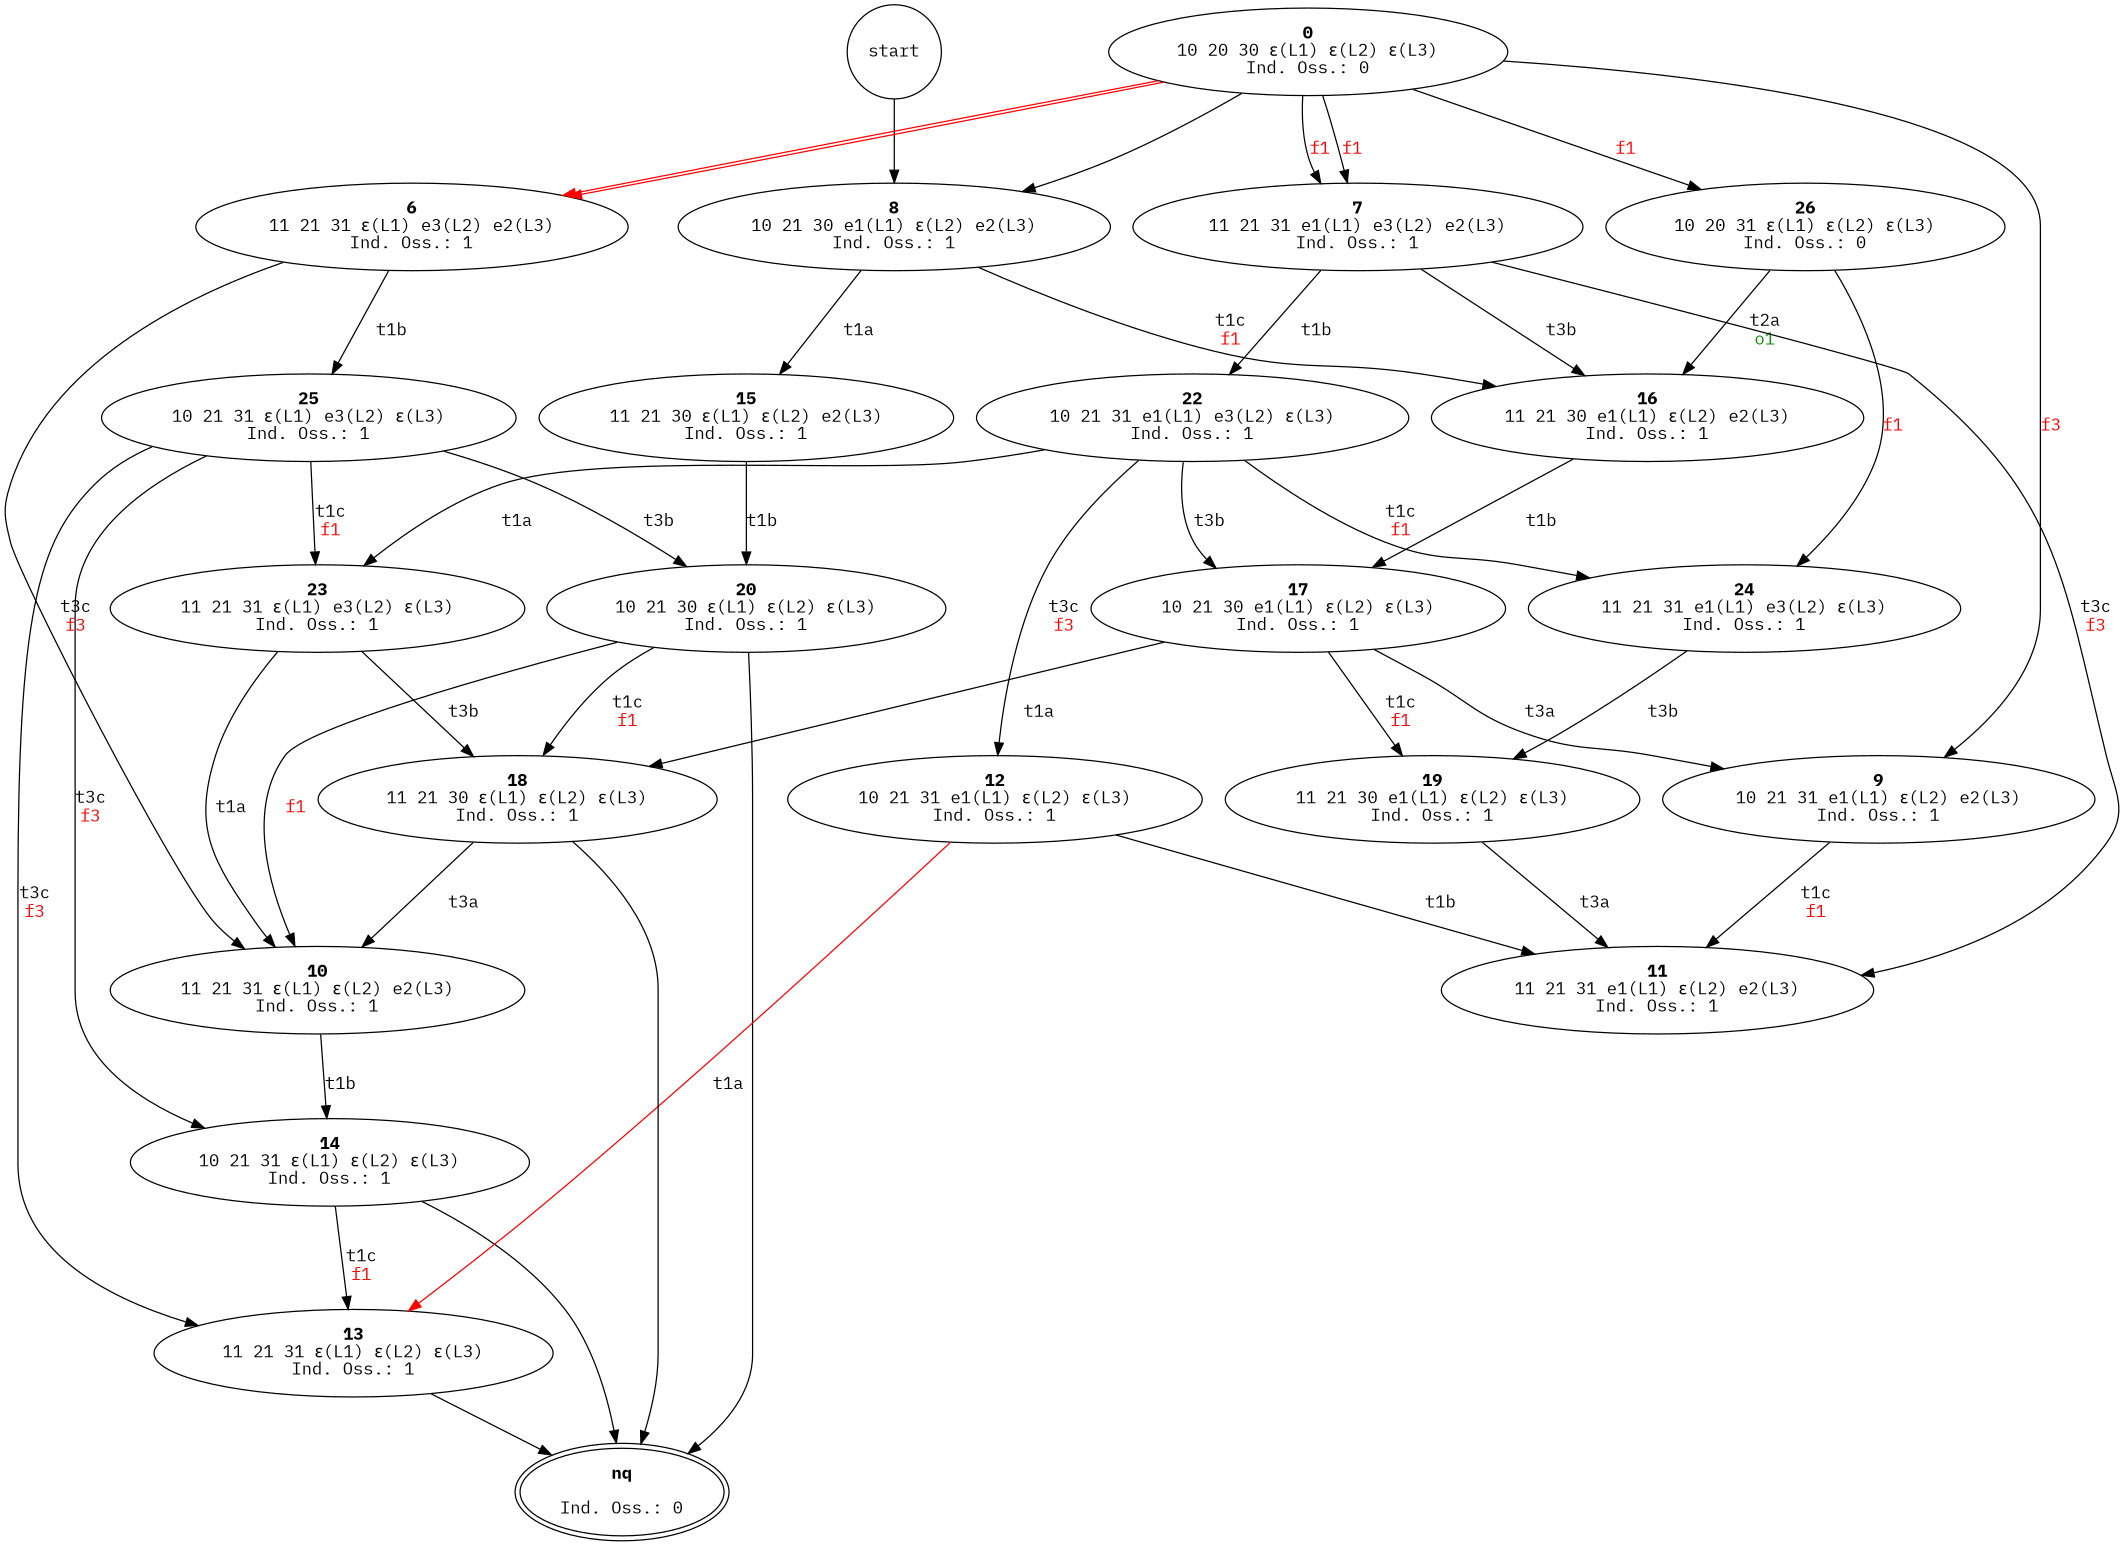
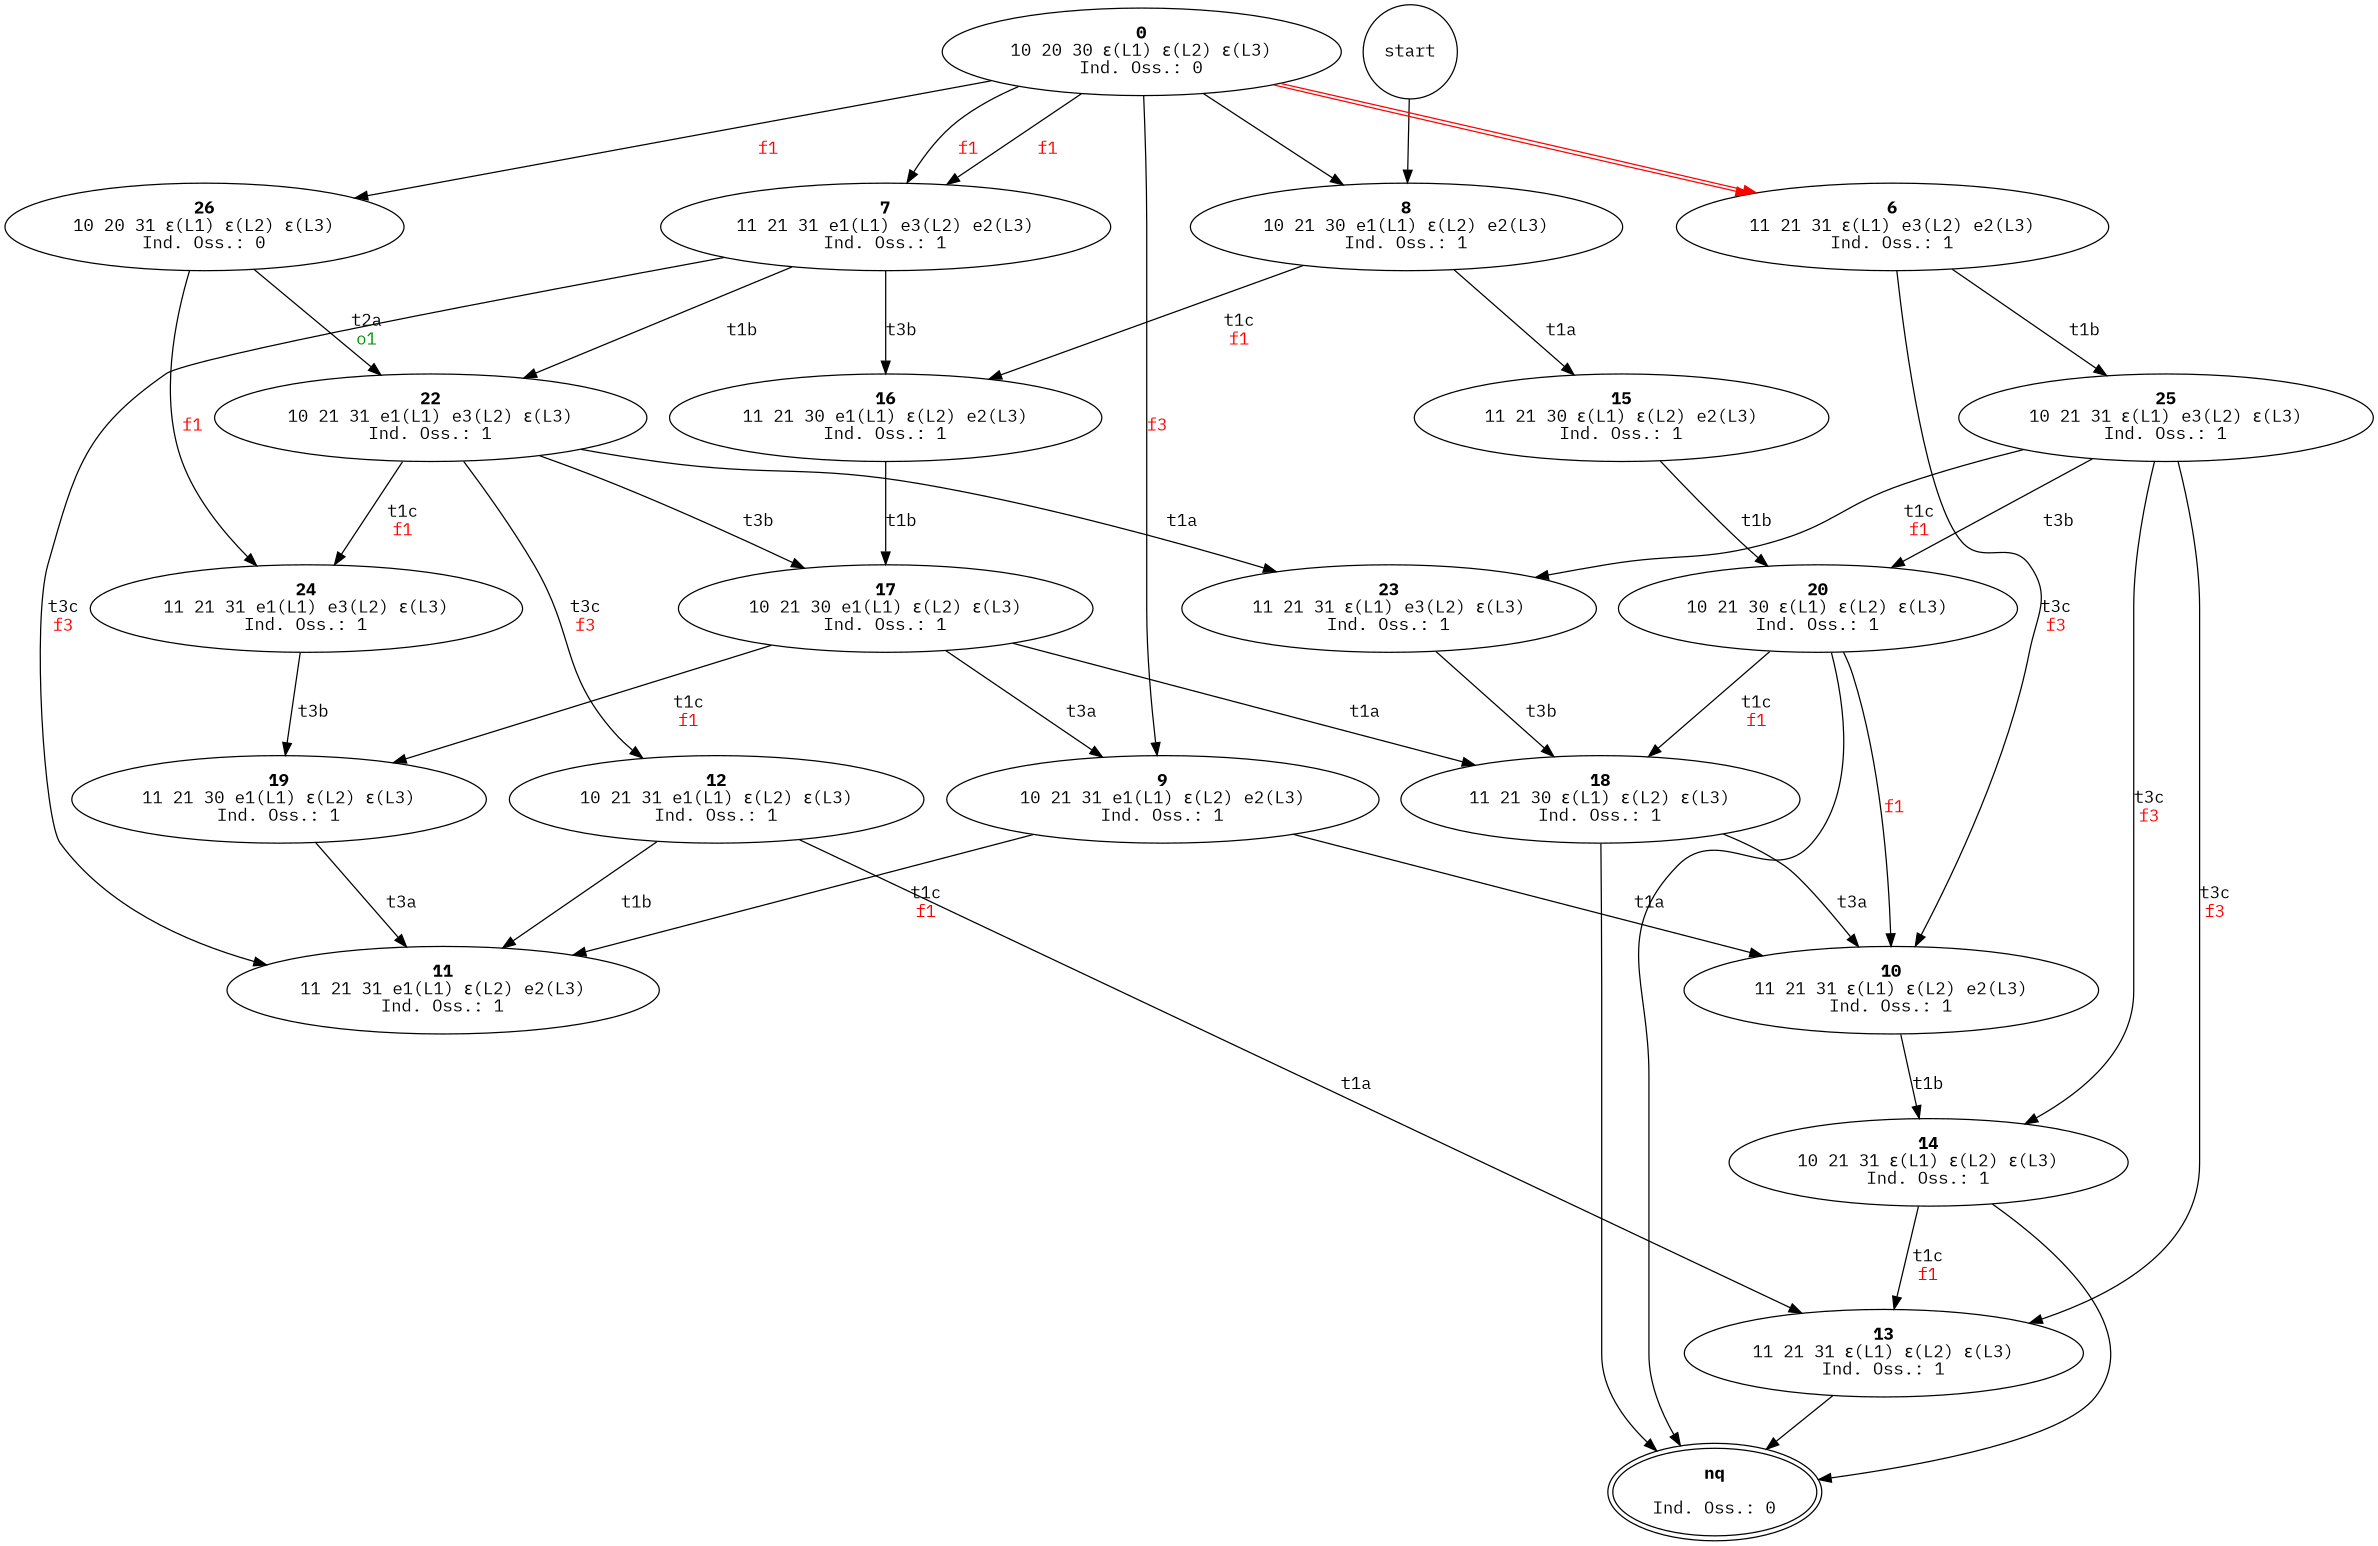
(1732, 315) -> (312, 318)
(207, 794) -> (1522, 893)
(690, 1079) -> (1295, 1074)
